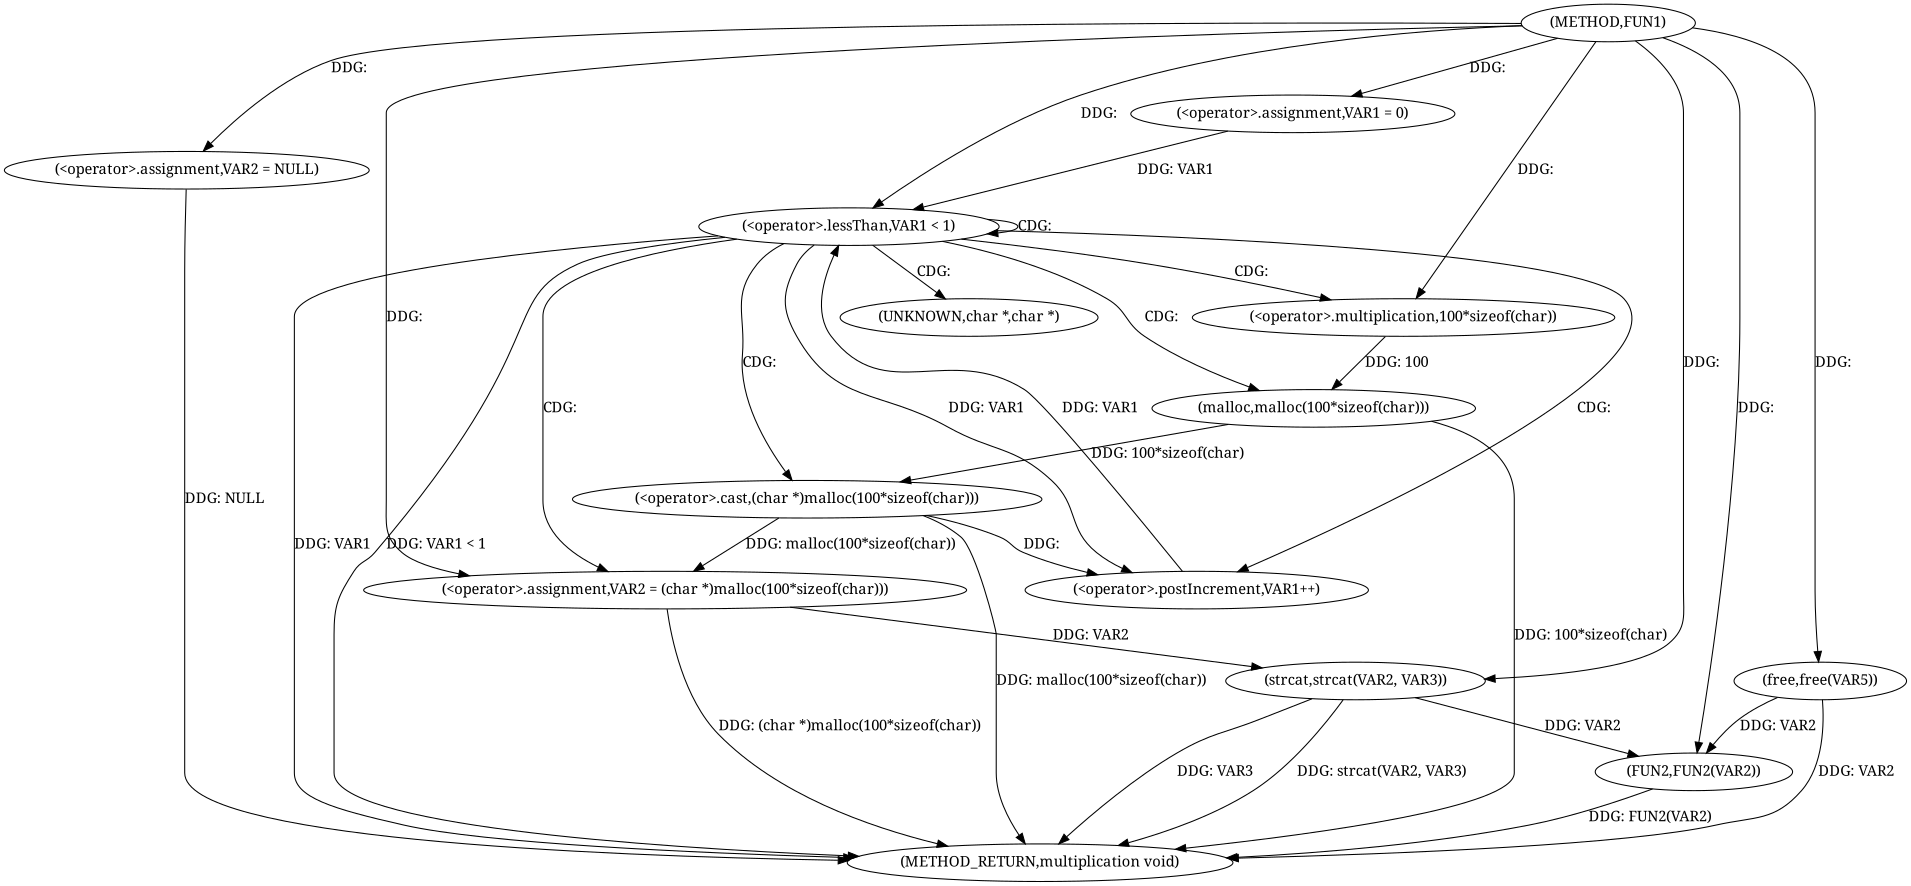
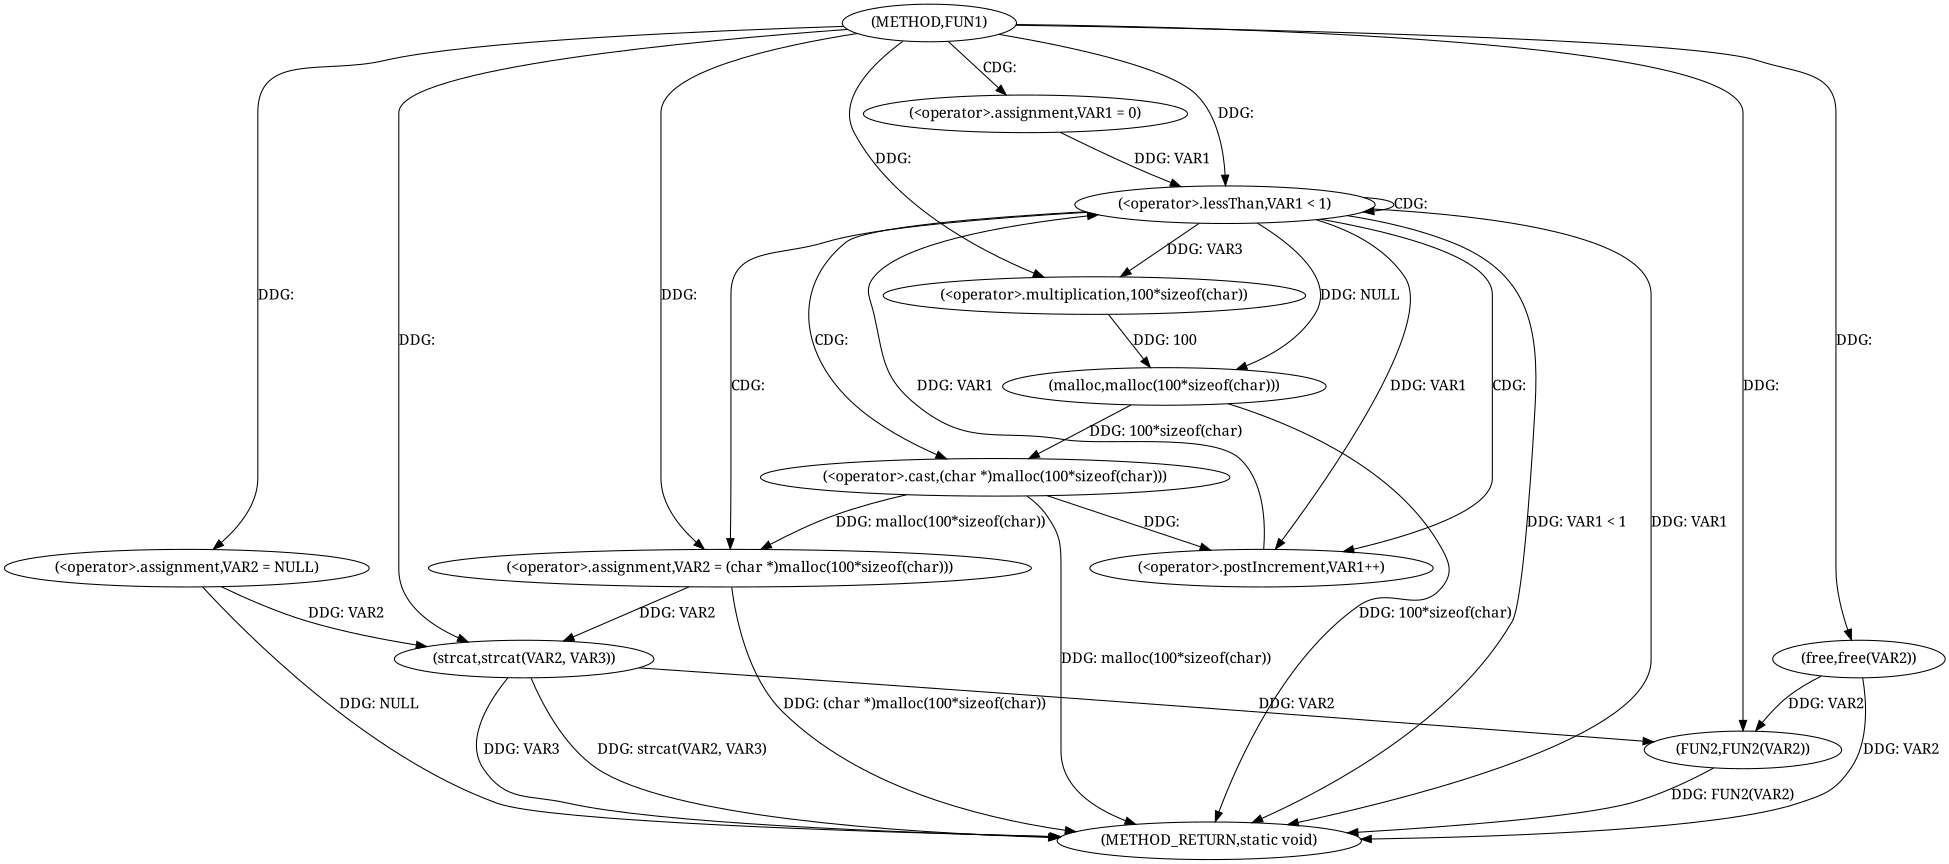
(1490, 68) -> (1002, 68)
(1254, 272) -> (1205, 250)
(969, 318) -> none
(1164, 318) -> (1360, 296)
none -> (316, 624)
(1820, 681) -> (1859, 659)
(1040, 863) -> (1209, 841)
